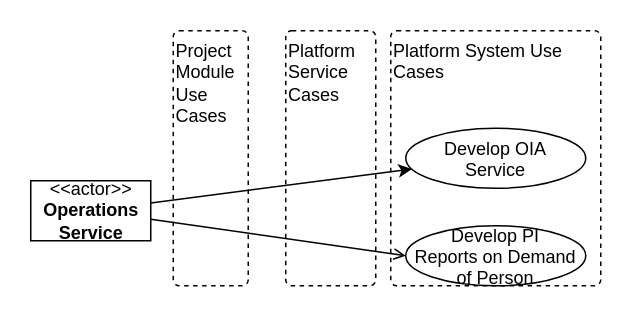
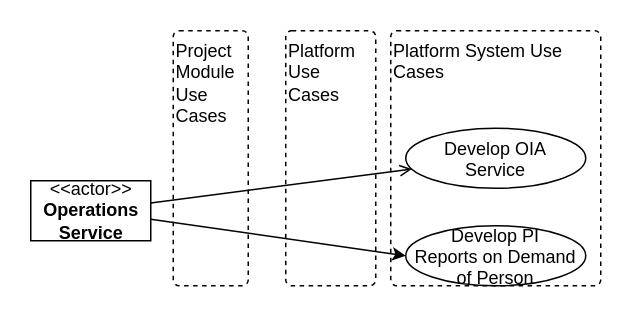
(332, 74) -> (332, 63)
(400, 171) -> (402, 170)
(396, 254) -> (394, 254)
